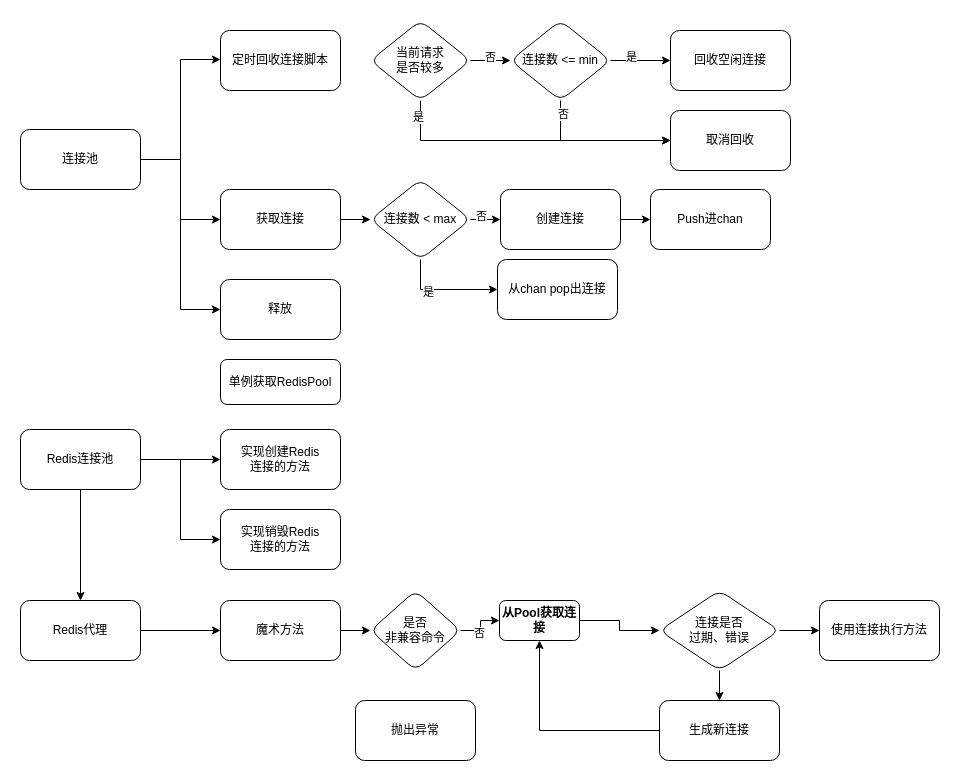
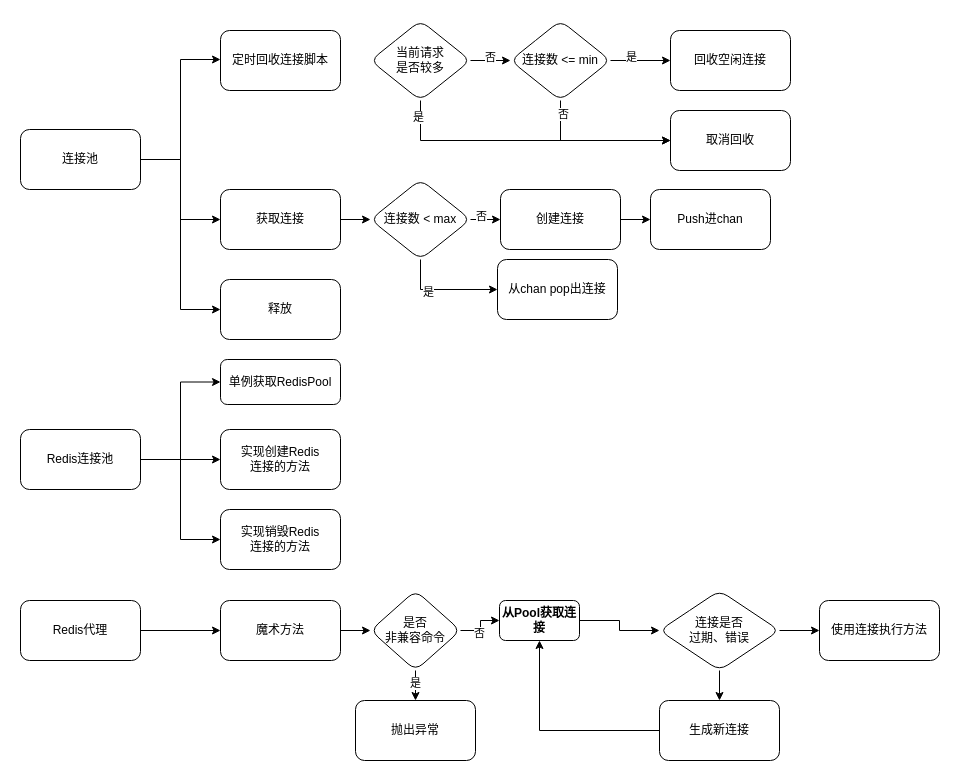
(81, 542) -> (181, 403)
none -> (416, 690)
